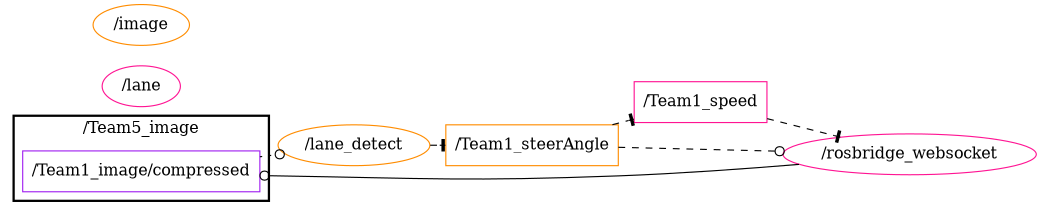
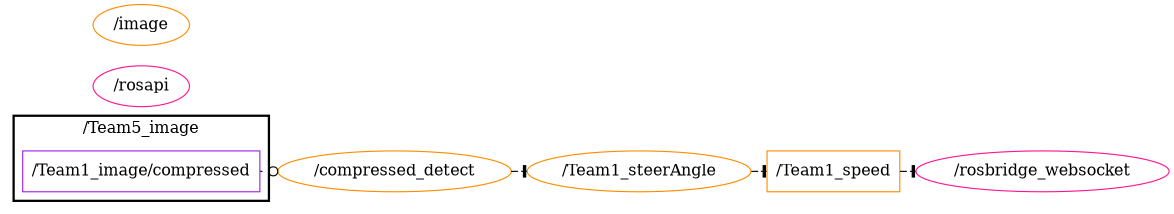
(141, 86) -> (141, 86)
(701, 102) -> (833, 171)
(354, 145) -> (395, 171)
(532, 145) -> (639, 171)
(697, 149) -> none
(534, 178) -> none
